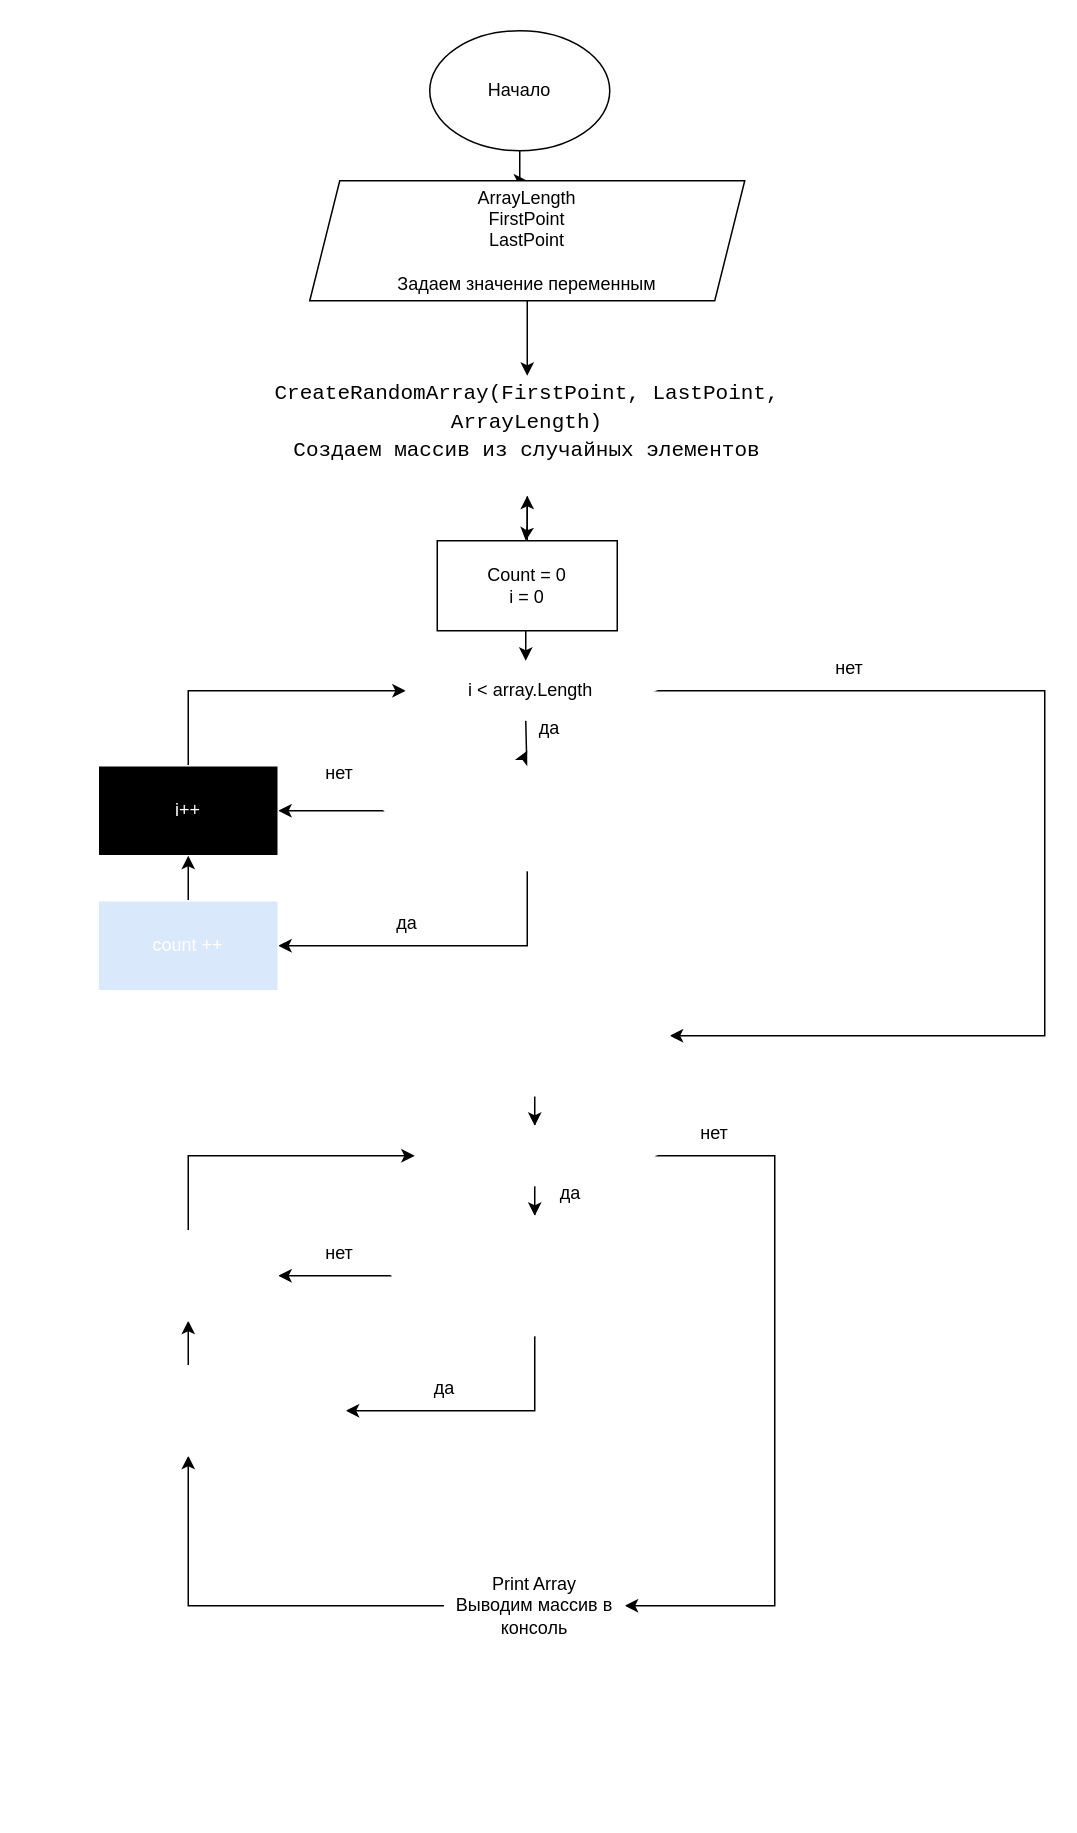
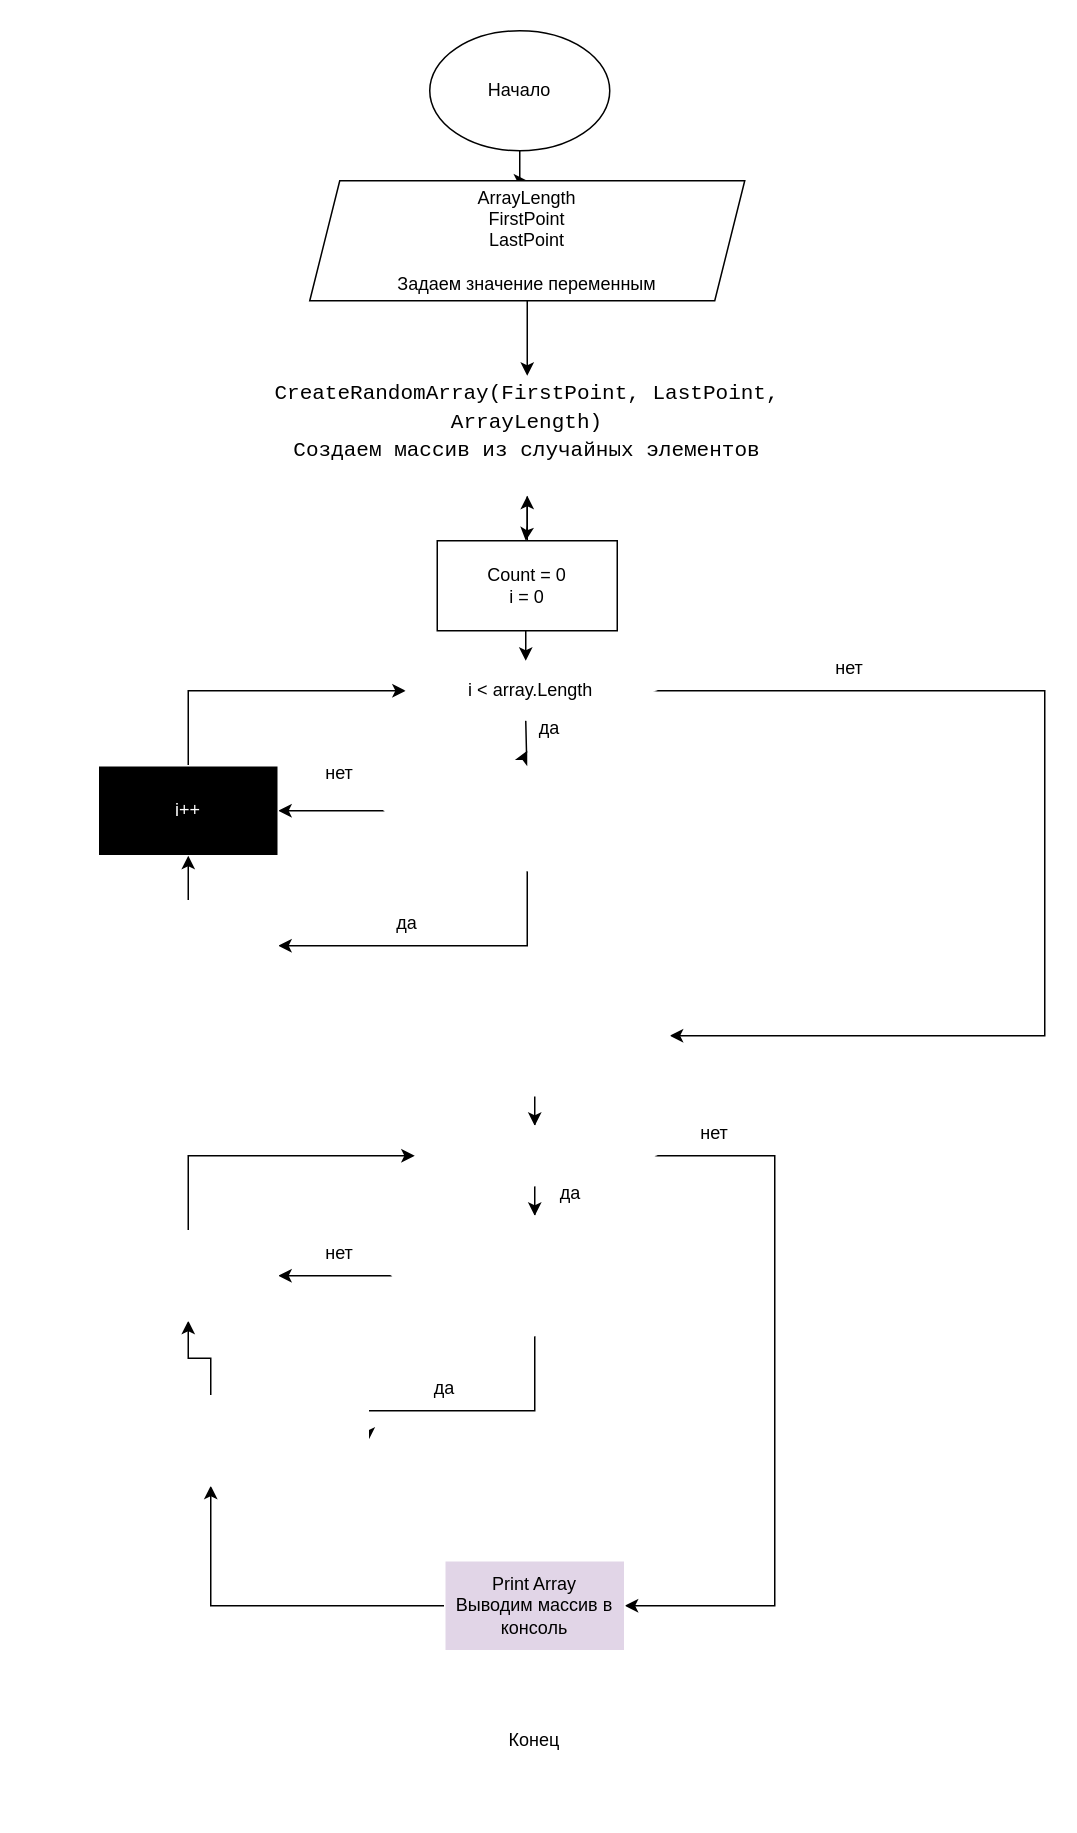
(188, 946) -> (188, 946)
(188, 1411) -> (211, 1441)
(535, 1606) -> (535, 1606)
none -> (535, 1741)
